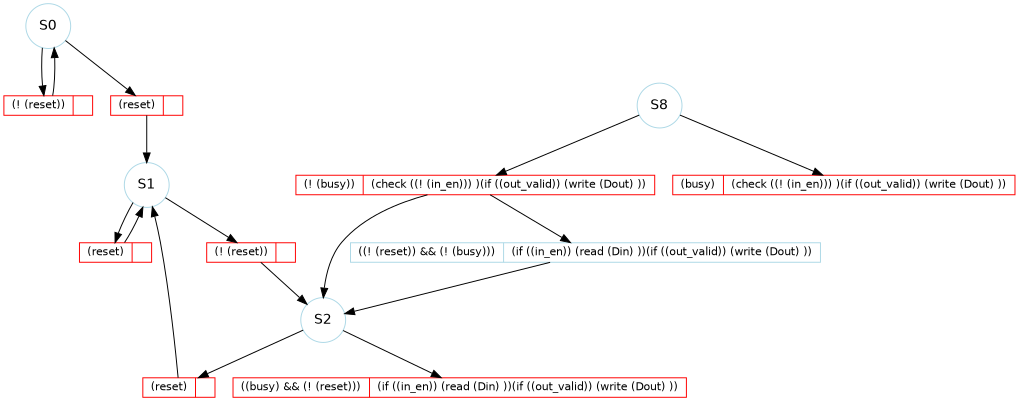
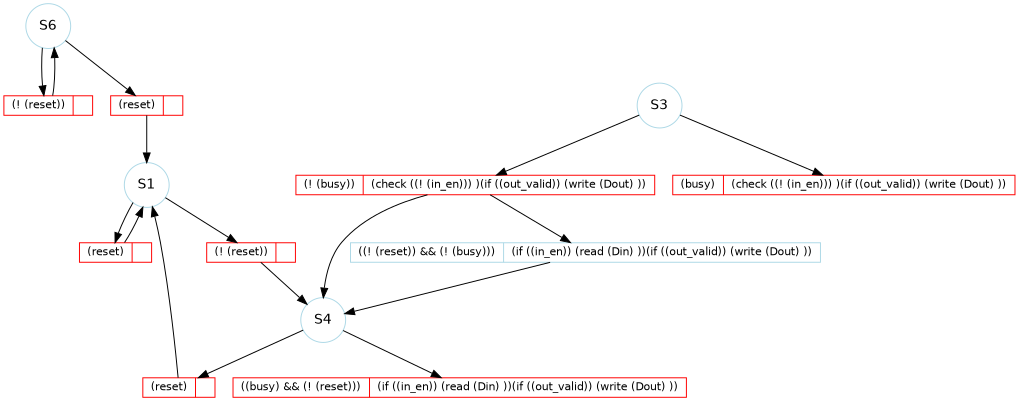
(48, 26) -> (48, 26)
(660, 106) -> (660, 106)
(323, 320) -> (323, 320)
